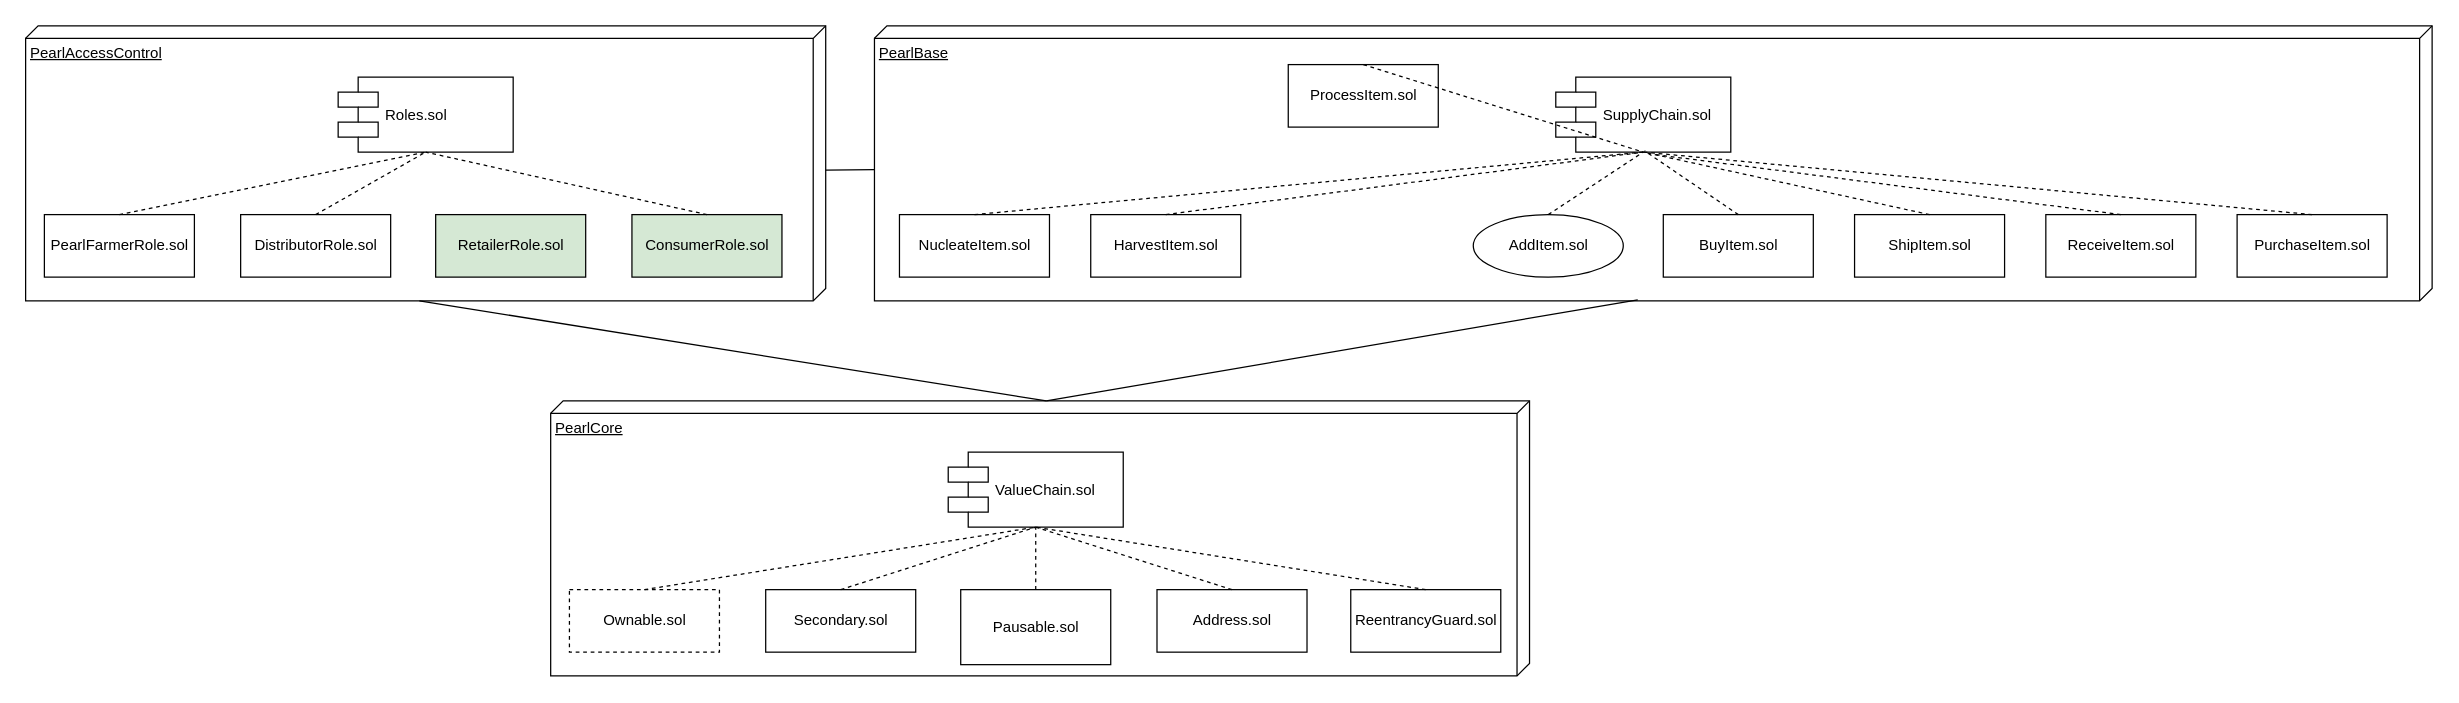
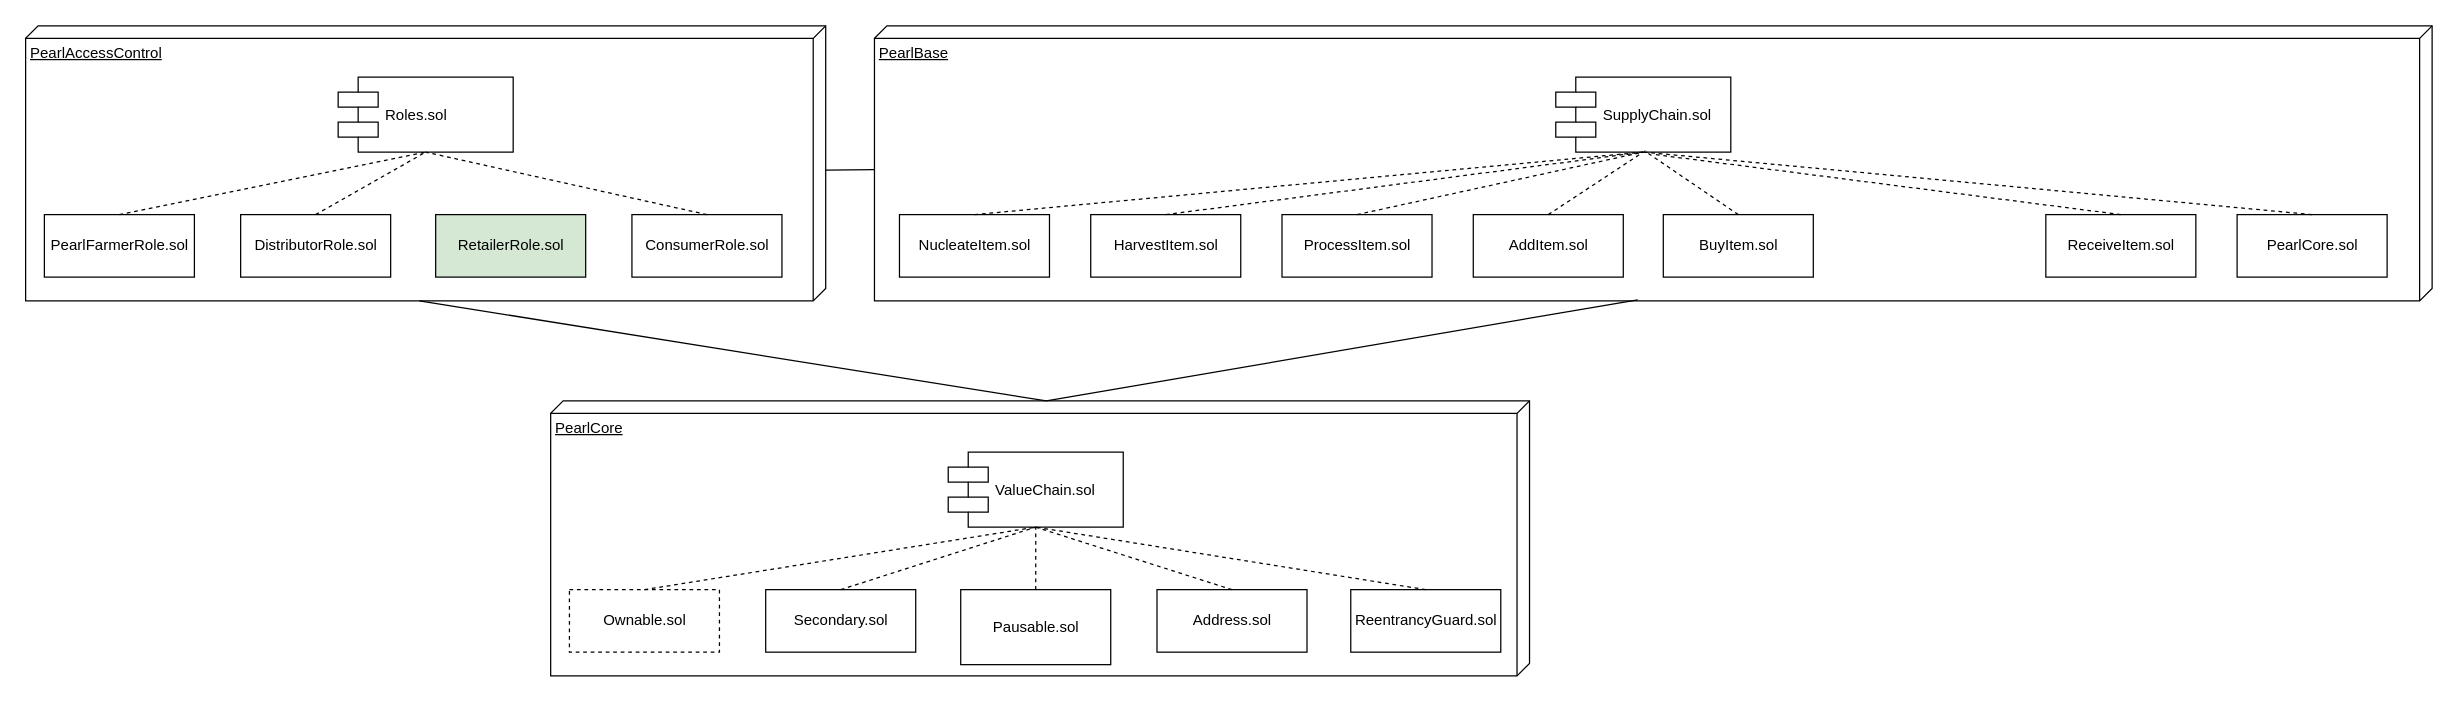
(1363, 96) -> (1357, 246)
(1793, 185) -> none
(707, 246) -> (707, 246)
(1548, 246) -> (1548, 246)
(1929, 246) -> none
(2313, 246) -> (2313, 246)
